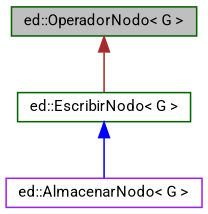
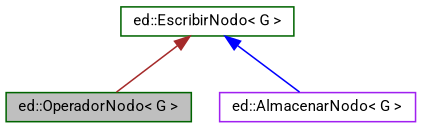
(104, 72) -> (147, 69)
